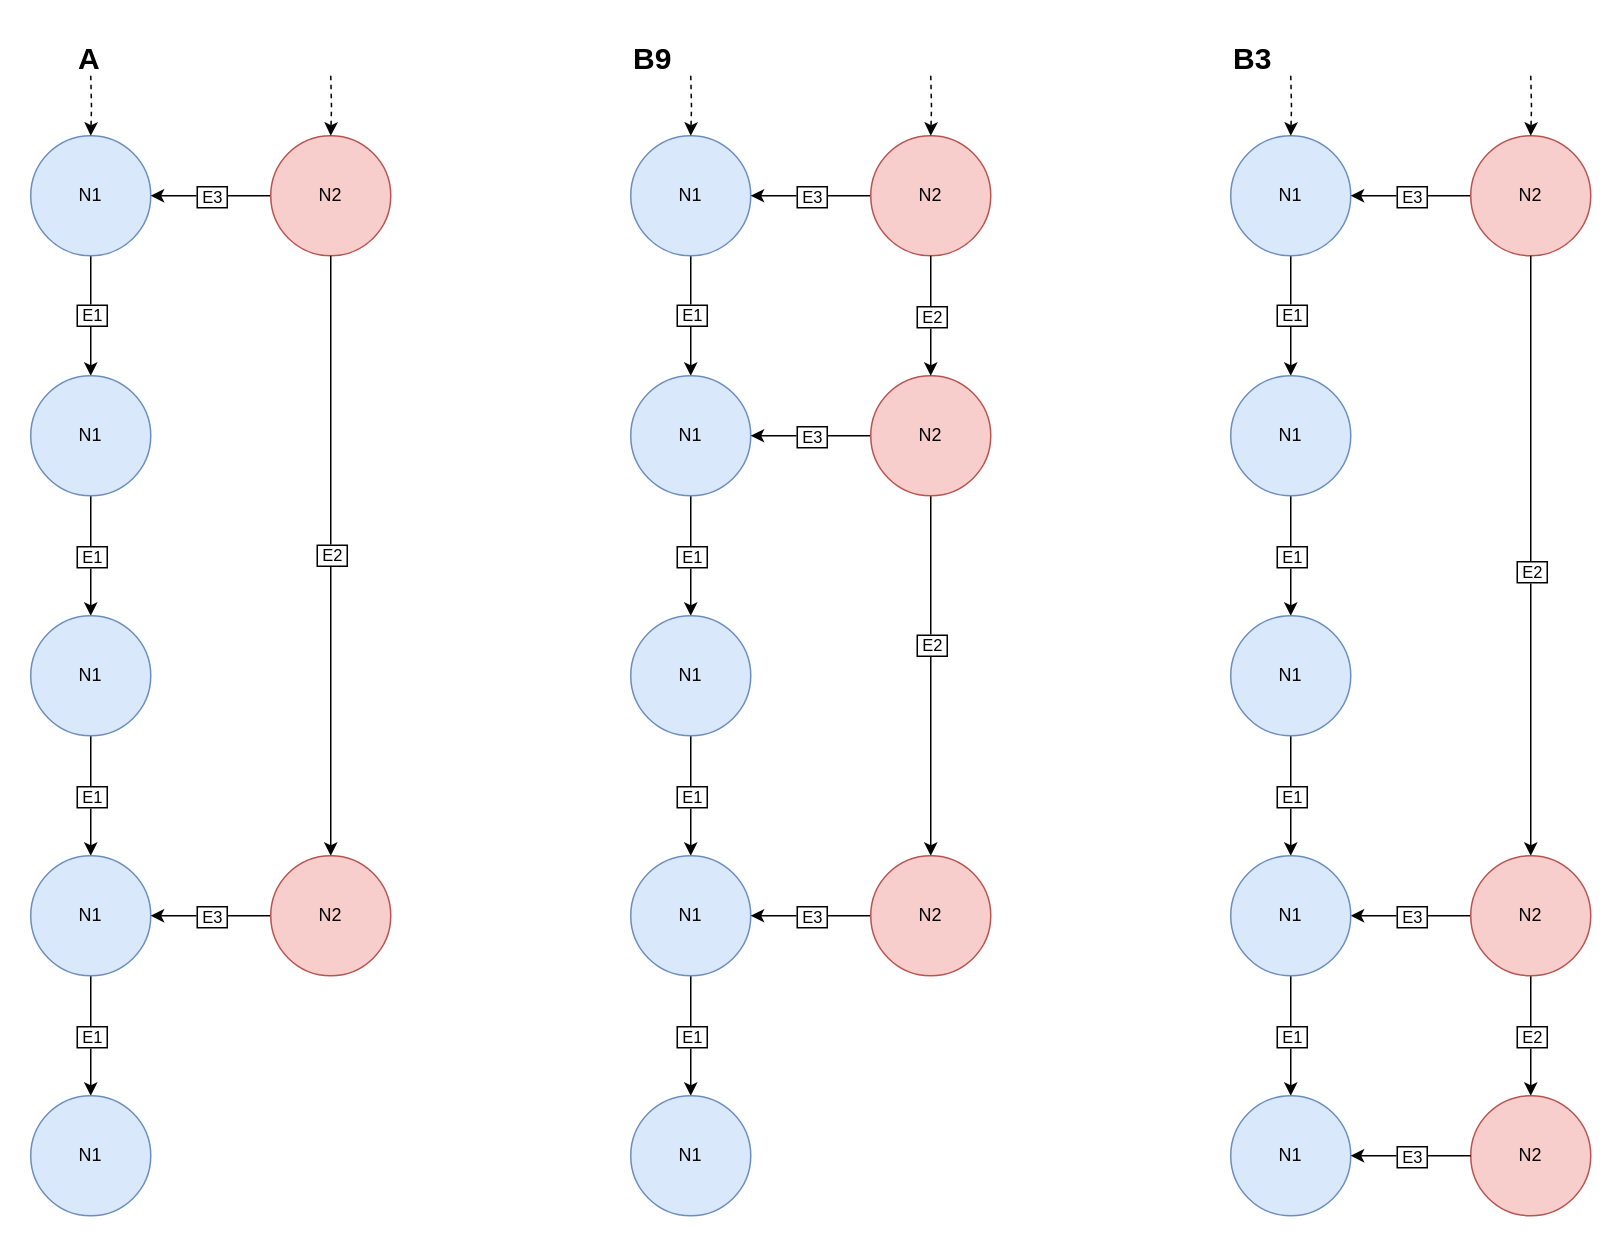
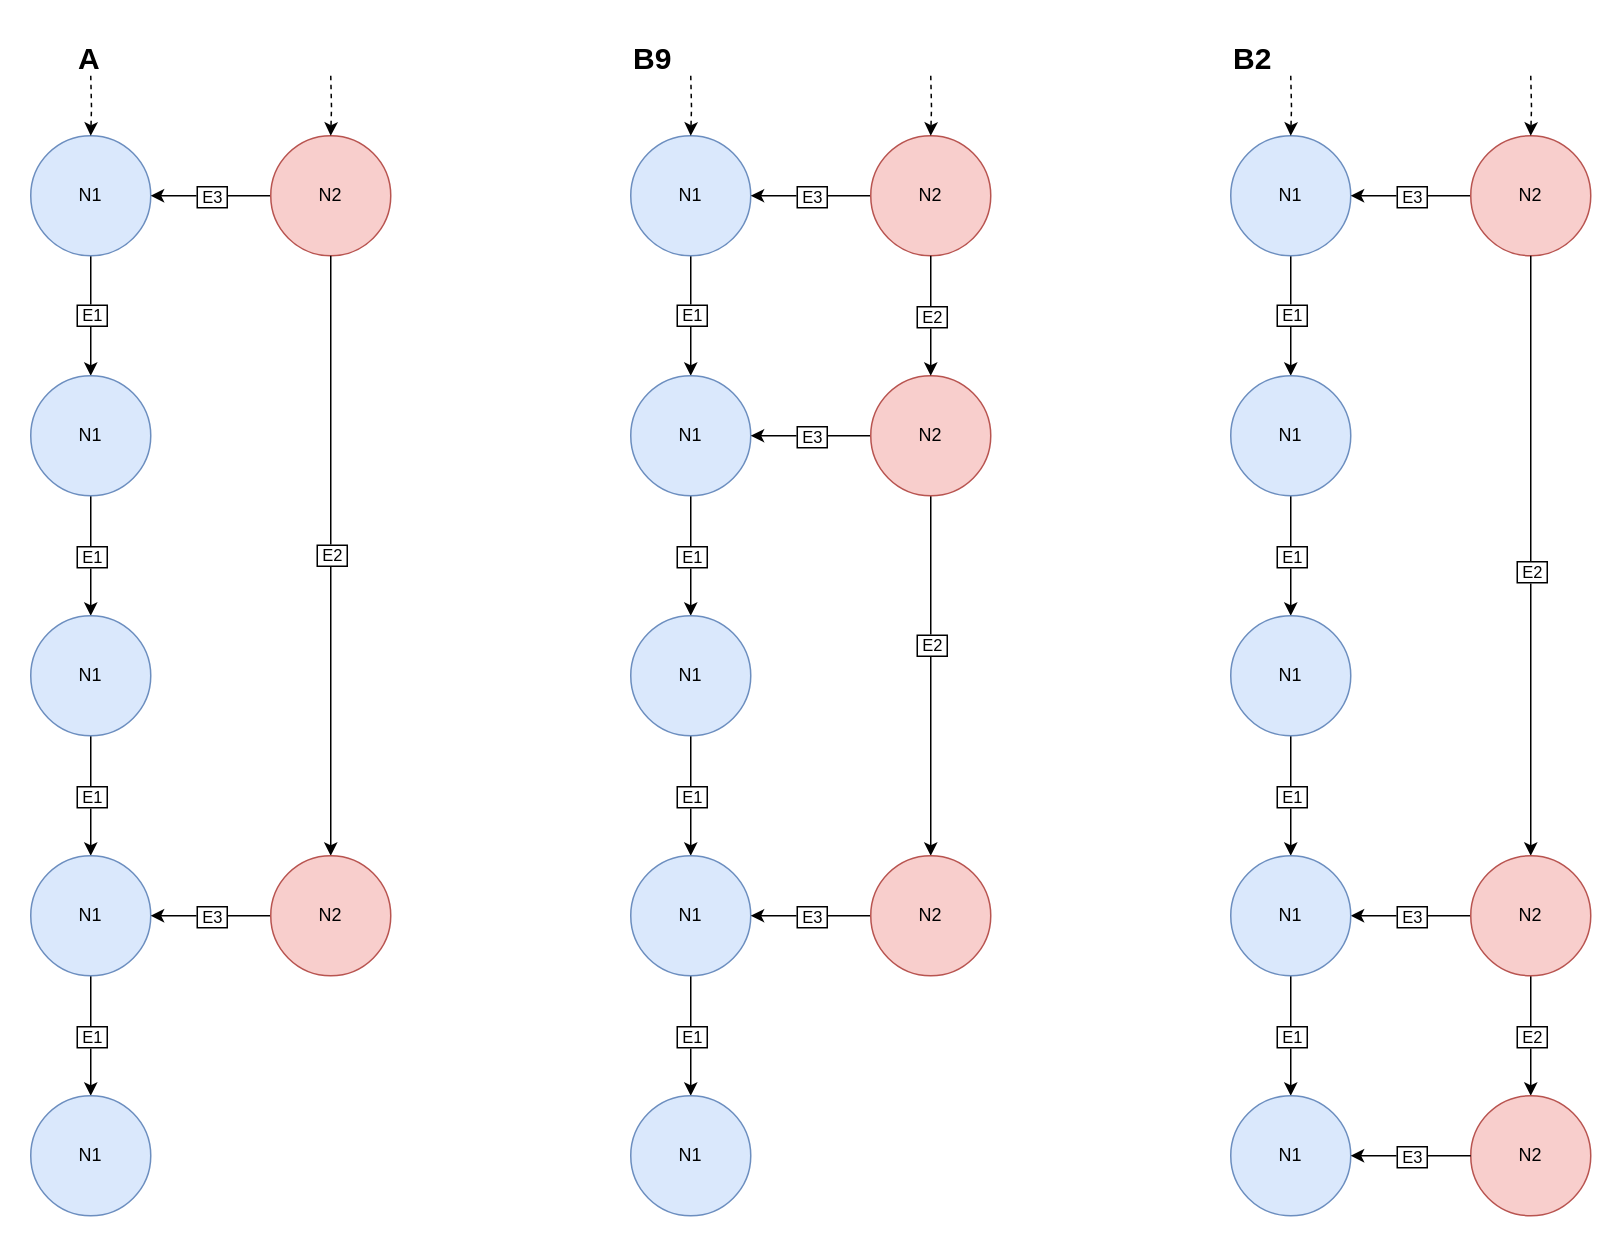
(1251, 59) -> (1251, 59)
